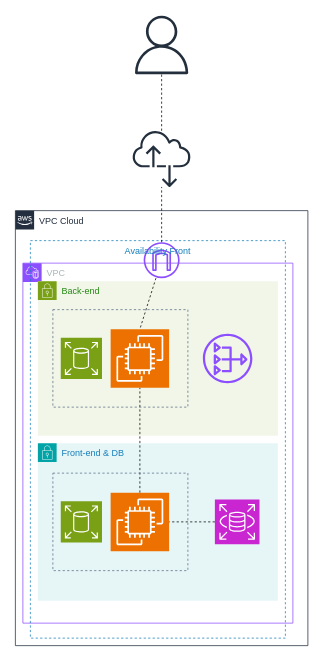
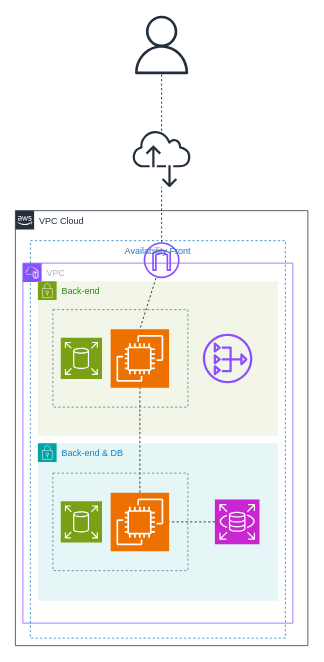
(95, 454) -> (92, 454)
